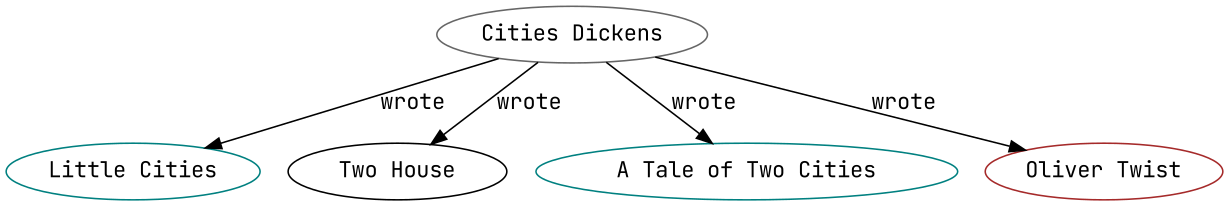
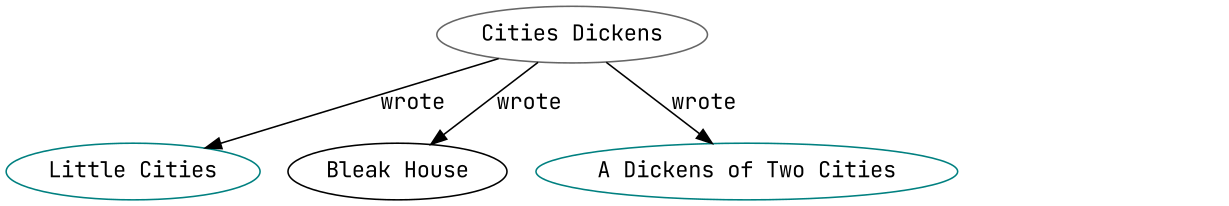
(397, 172) -> (397, 172)
(747, 172) -> (747, 172)
(1104, 172) -> none
